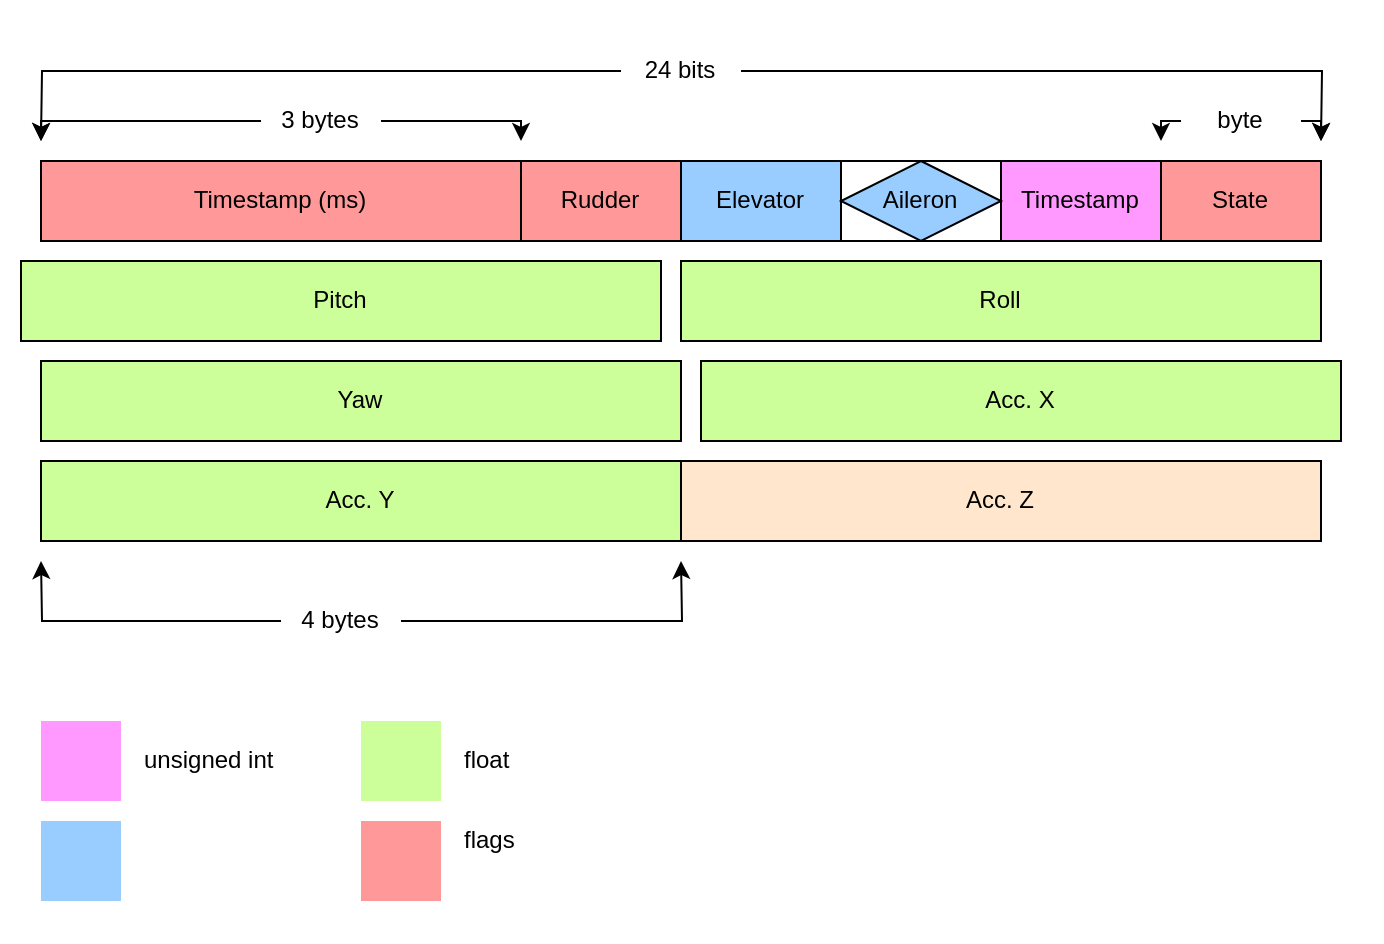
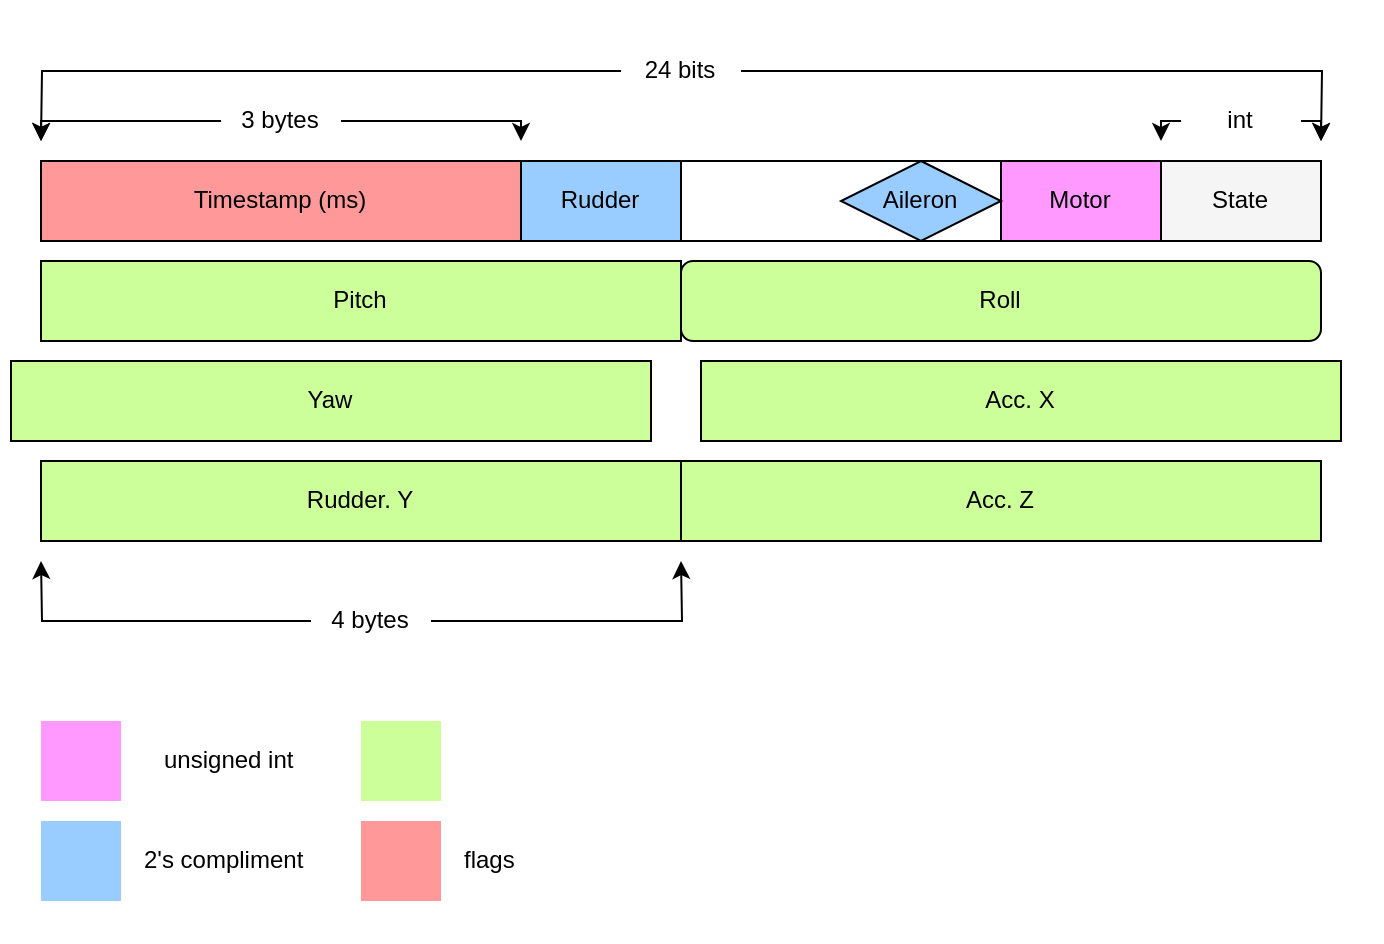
(321, 121) -> (281, 121)
(1241, 121) -> (1241, 121)
(601, 201) -> (601, 201)
(761, 201) -> none
(1081, 201) -> (1081, 201)
(1241, 201) -> (1241, 201)
(341, 301) -> (361, 301)
(1001, 301) -> (1001, 301)
(361, 401) -> (331, 401)
(361, 501) -> (361, 501)
(1001, 501) -> (1001, 501)
(341, 621) -> (371, 621)
(211, 761) -> (231, 761)
(491, 761) -> none
(511, 841) -> (511, 861)
none -> (231, 861)
